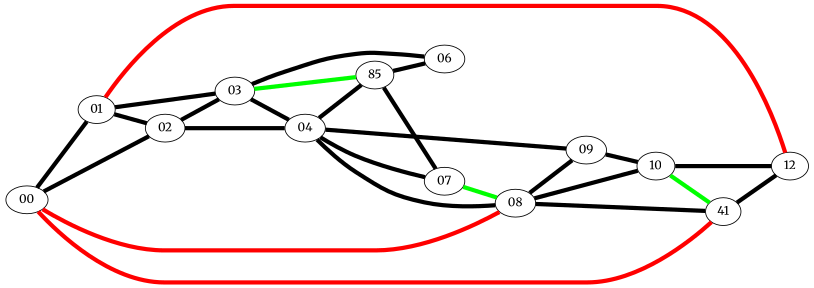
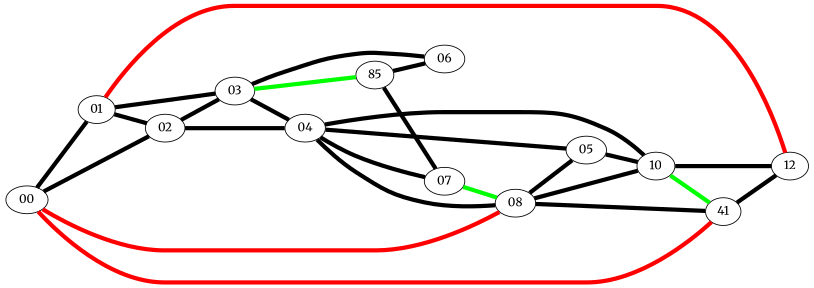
(340, 101) -> (490, 112)
(586, 150) -> (586, 150)
